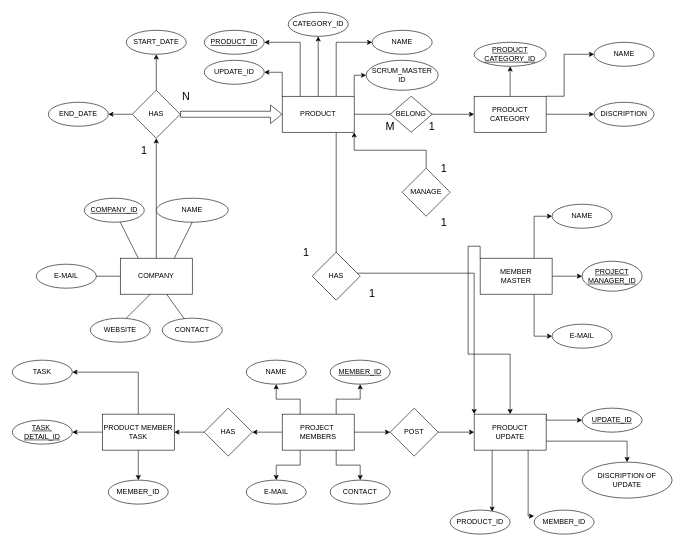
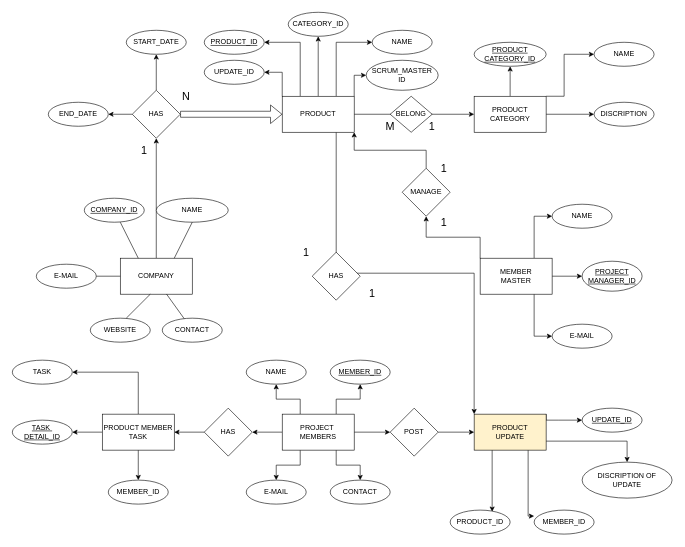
(509, 354) -> (480, 237)
(510, 432) -> (510, 432)
